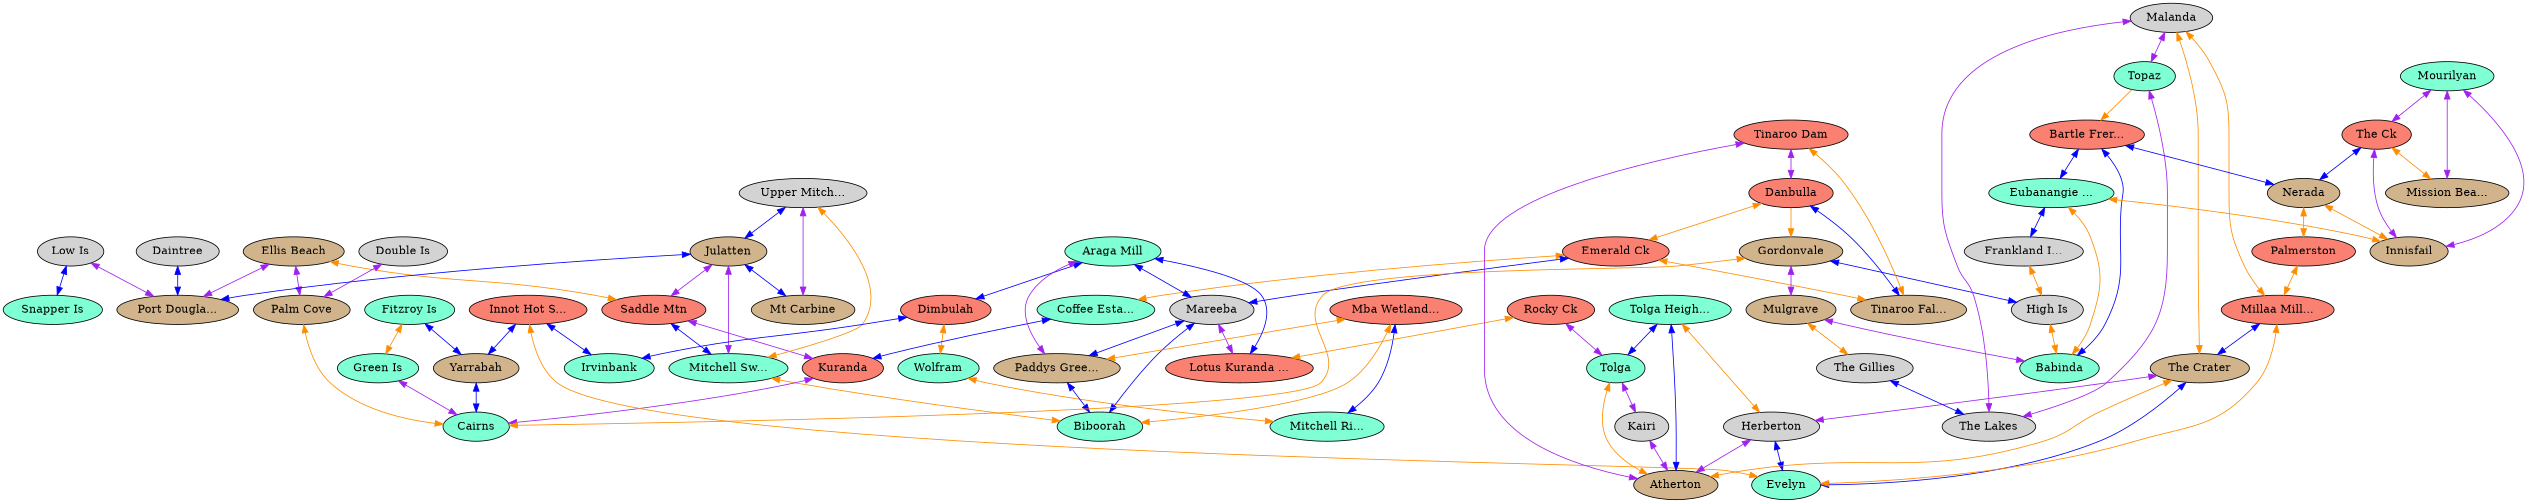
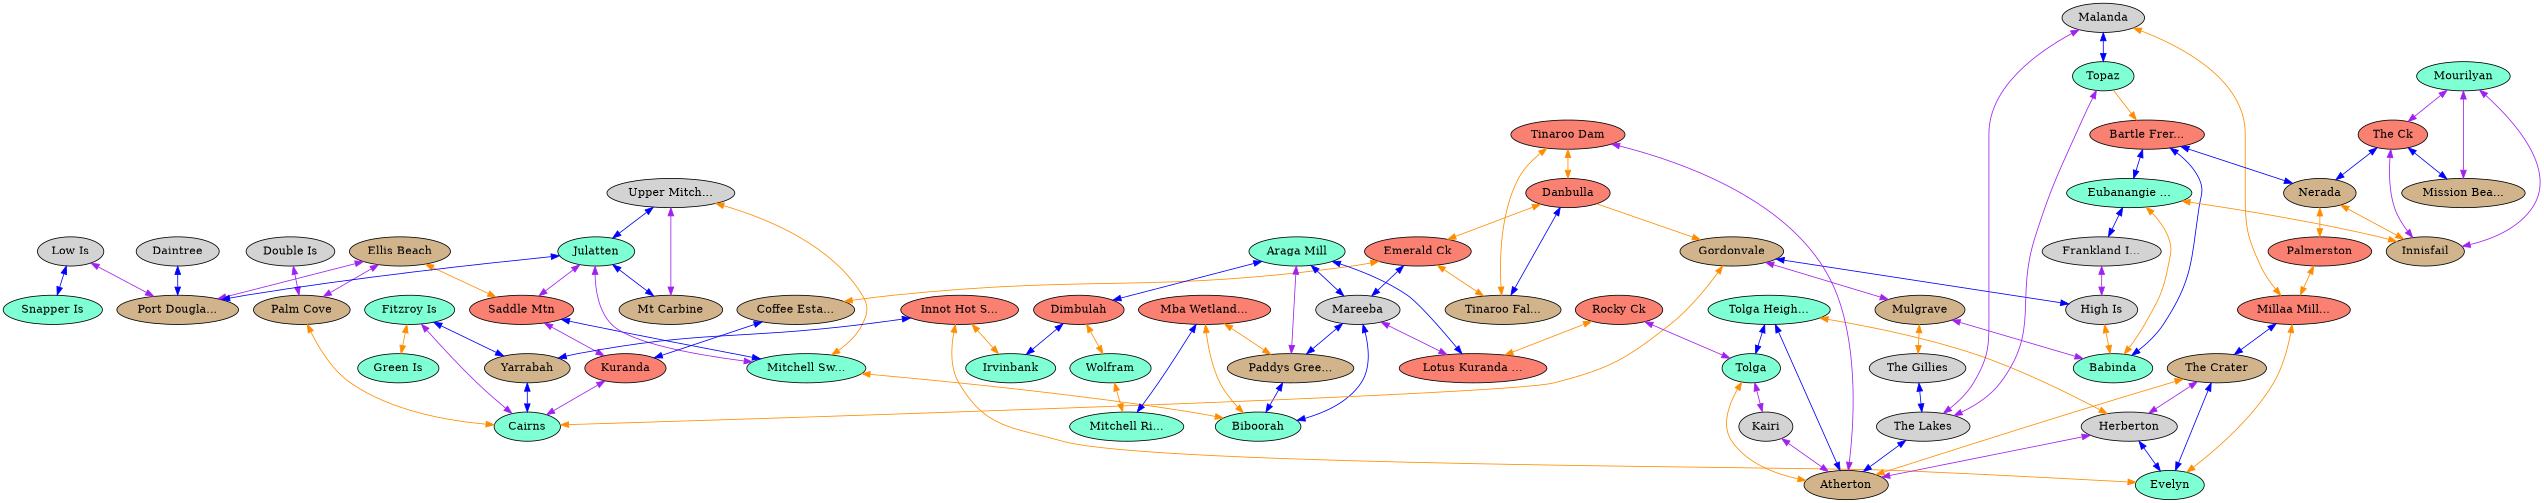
(2158, 47) -> (2103, 47)
(2411, 163) -> (2428, 163)
(1791, 164) -> (1568, 164)
(2198, 192) -> none
(728, 251) -> (596, 251)
(2036, 281) -> (2102, 281)
(1096, 310) -> (796, 310)
(569, 339) -> (985, 339)
(428, 398) -> (465, 371)
none -> (1885, 456)
